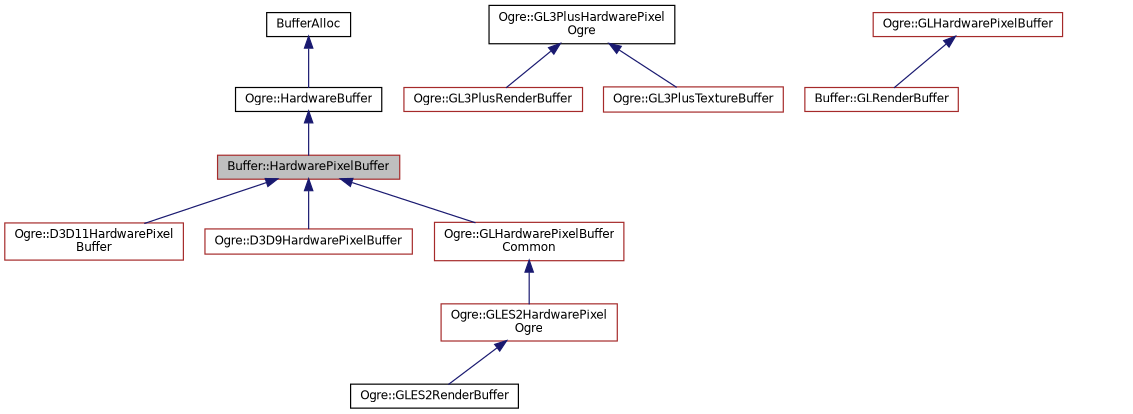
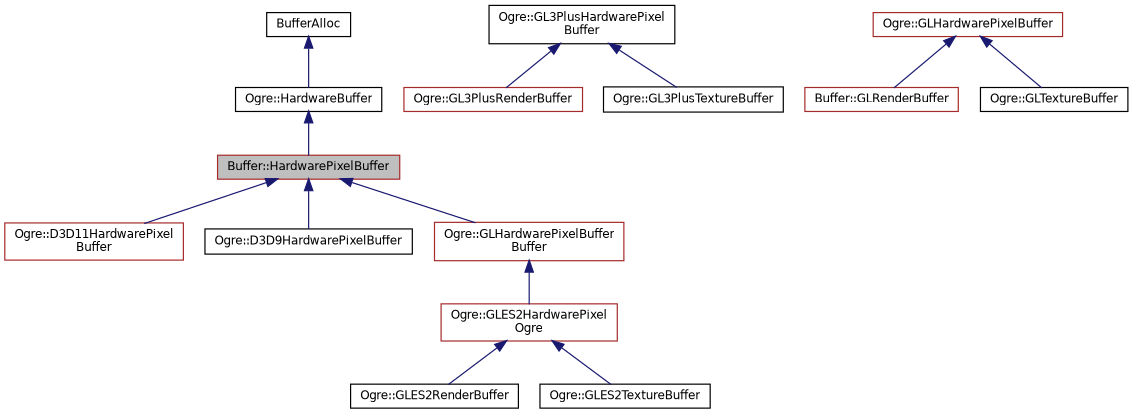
(582, 25) -> (582, 25)
(693, 99) -> (693, 99)
none -> (1054, 99)
(309, 242) -> (309, 242)
(529, 242) -> (529, 242)
none -> (625, 396)
